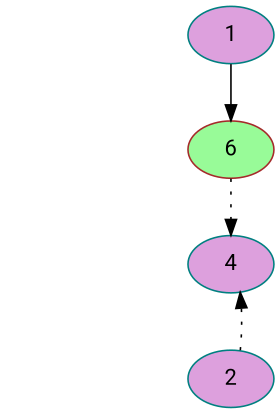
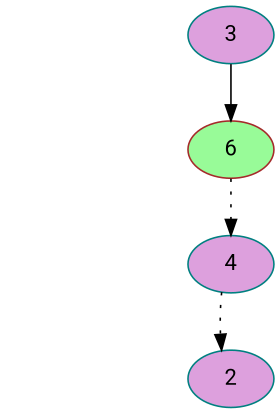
(231, 35) -> (231, 35)
(242, 329) -> (220, 313)
